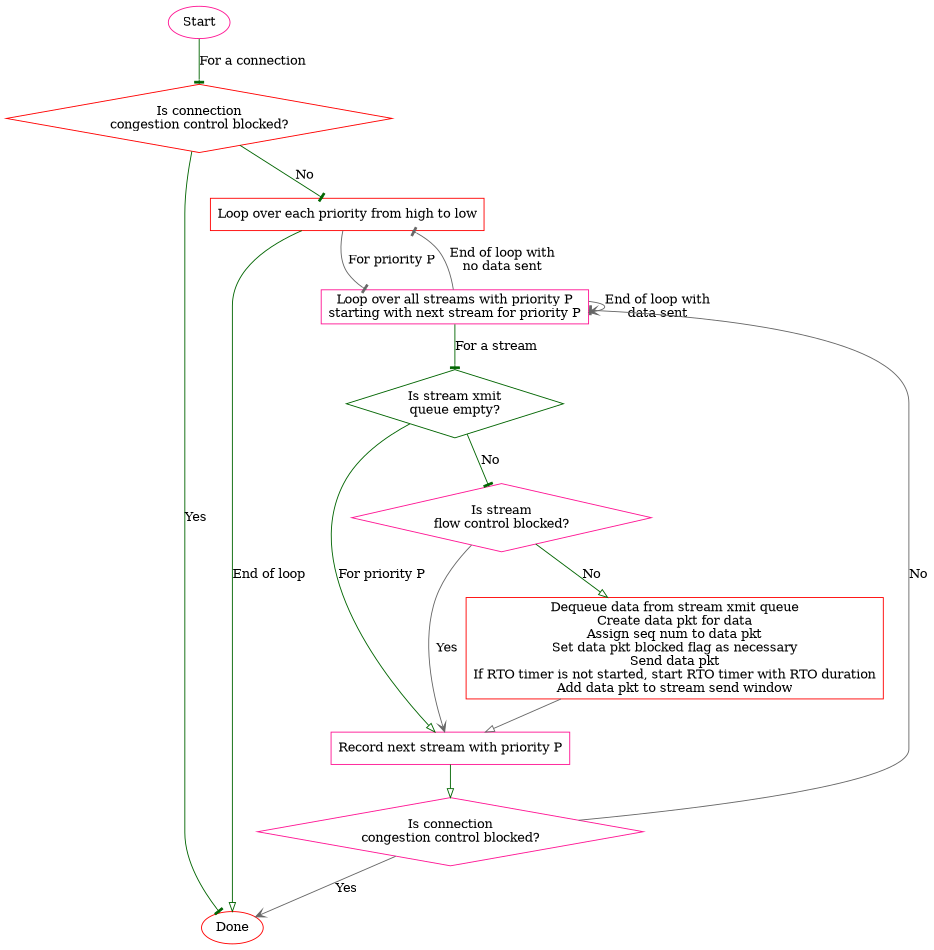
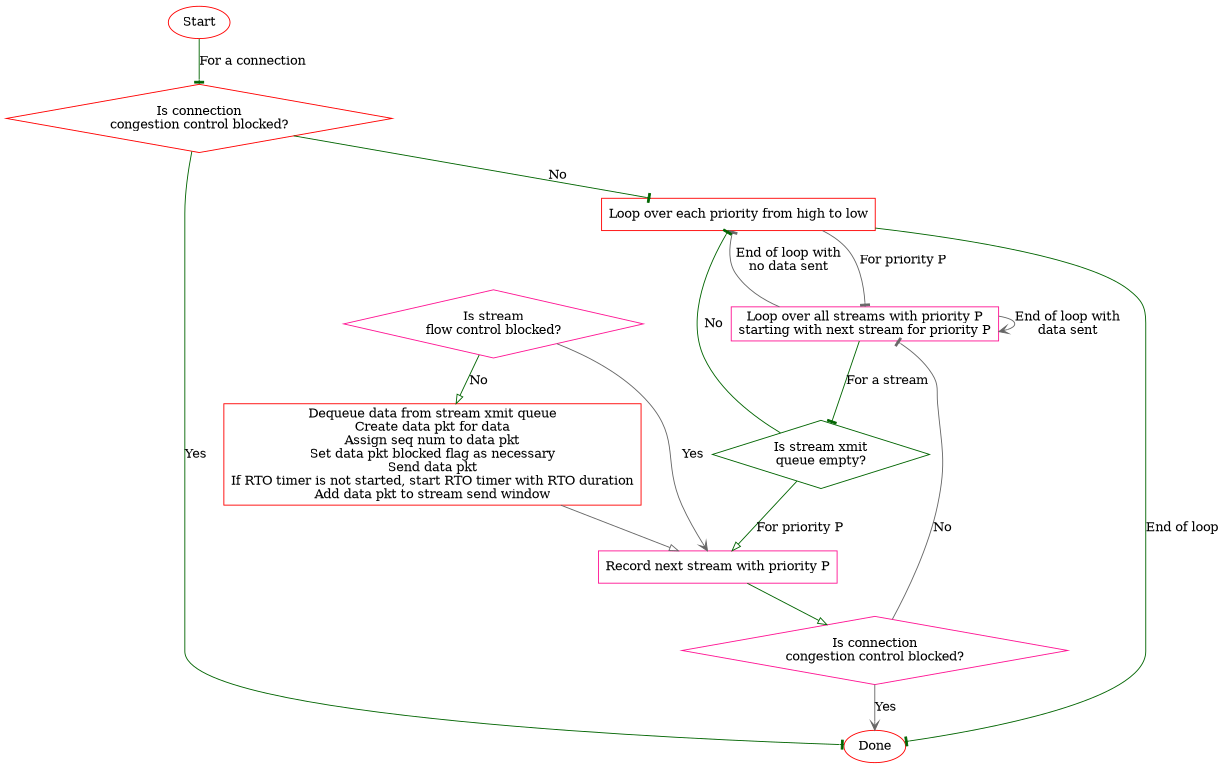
(199, 22) -> (199, 22)
(477, 458) -> (701, 348)
(232, 550) -> (1146, 467)
